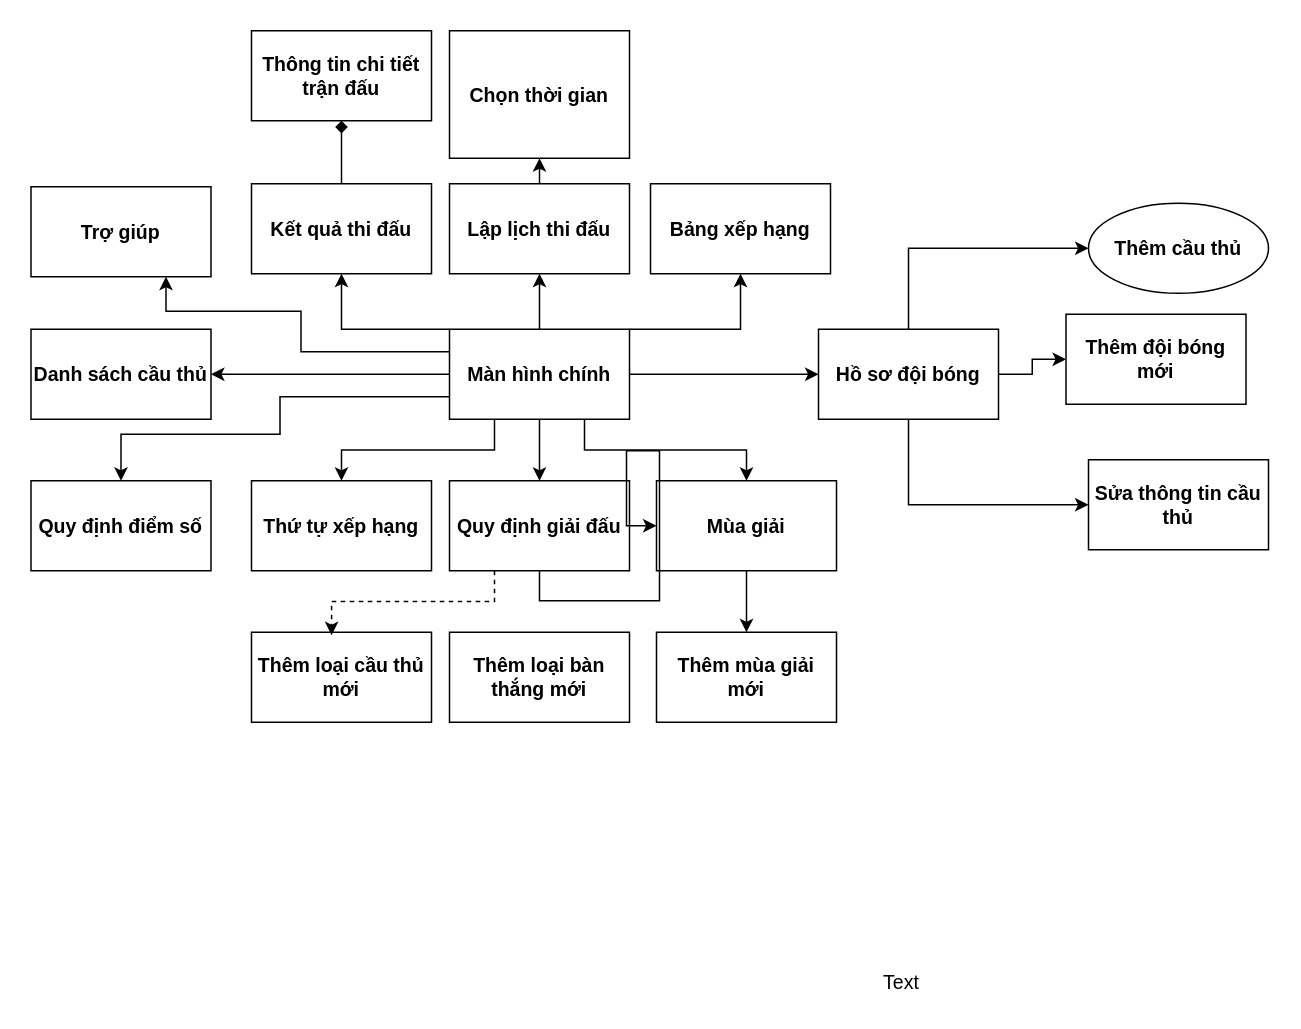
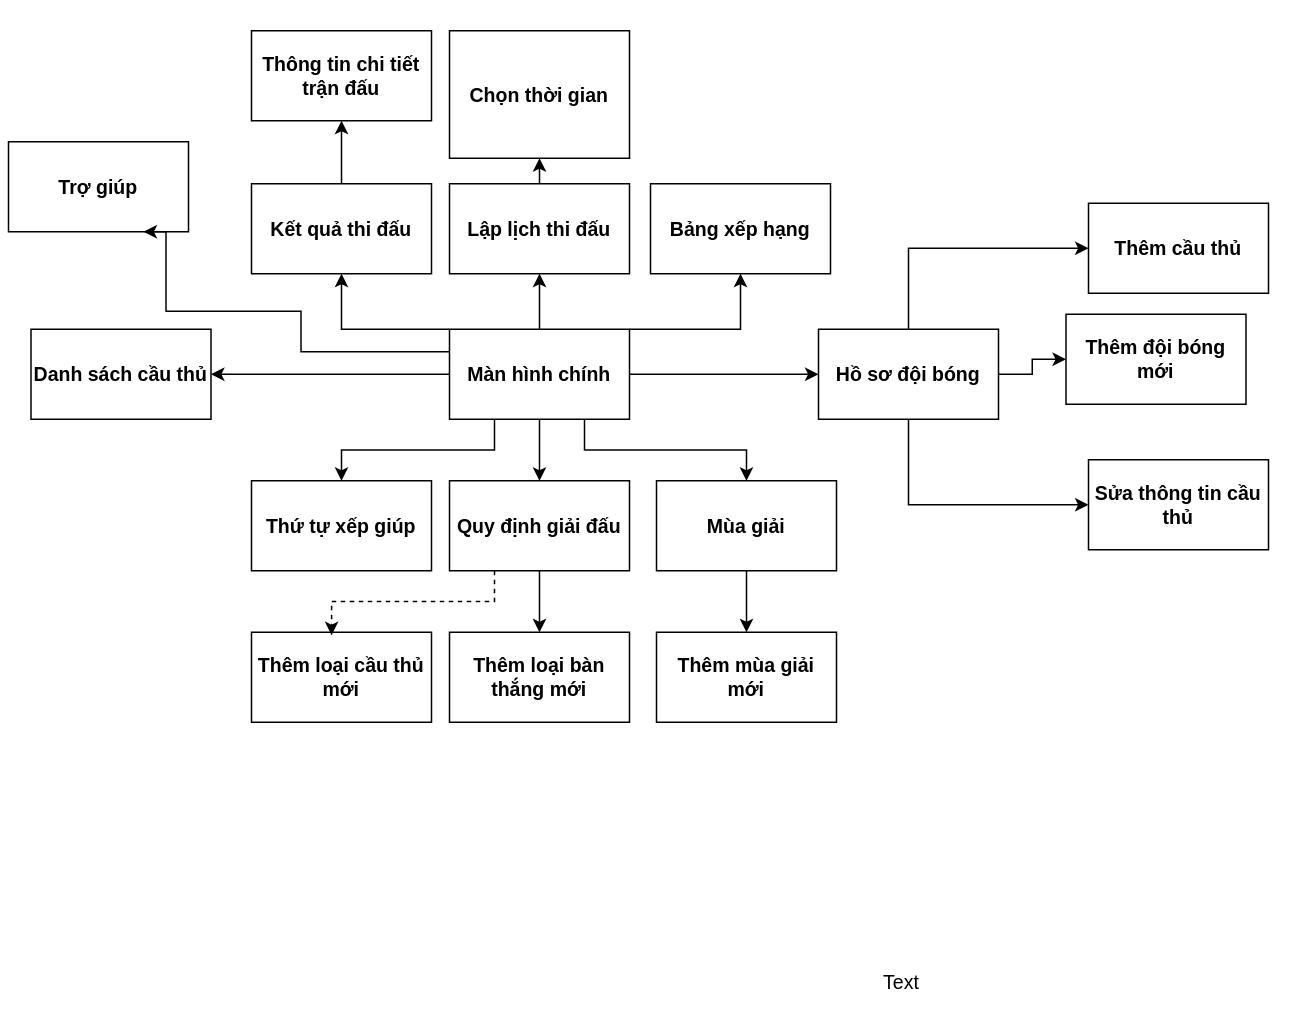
(341, 133) -> (341, 132)
(121, 232) -> (98, 187)
(1178, 248) -> (1178, 248)
(280, 428) -> none
(121, 526) -> none
(341, 526) -> (341, 526)
(659, 589) -> (539, 610)
